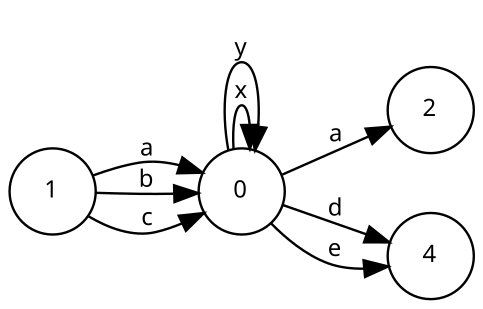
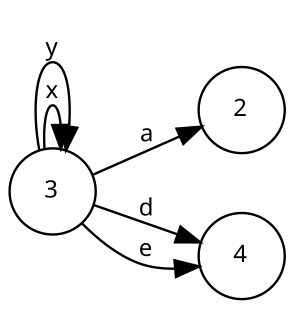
(53, 191) -> none
(242, 191) -> (53, 191)
